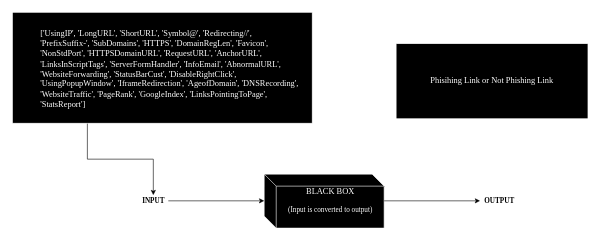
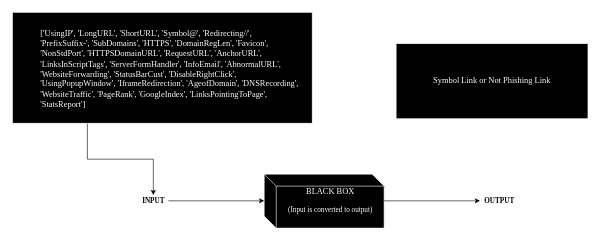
(492, 81) -> (492, 81)
